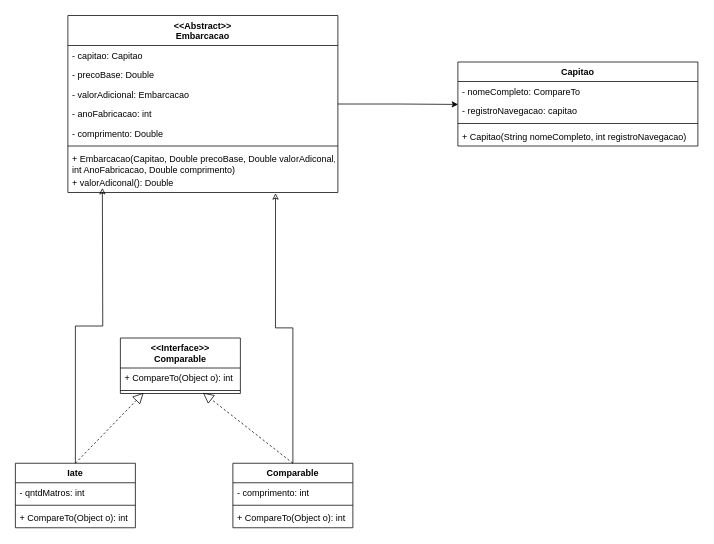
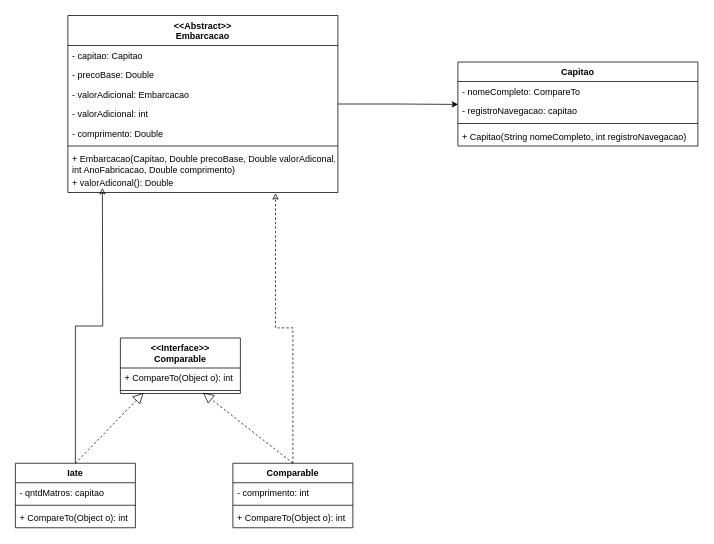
(117, 114) -> (116, 114)
(287, 328) -> (287, 328)
(58, 493) -> (68, 493)
